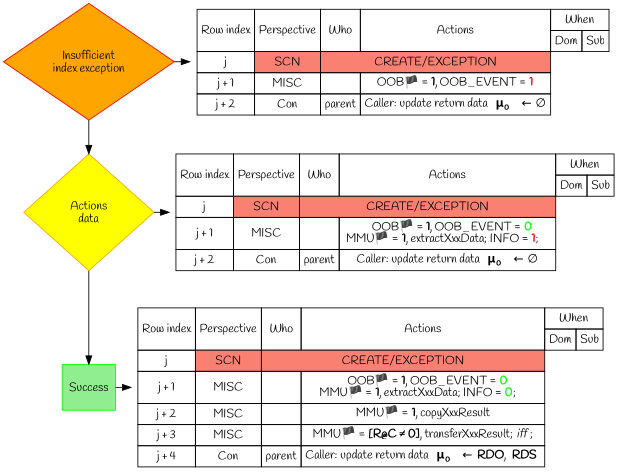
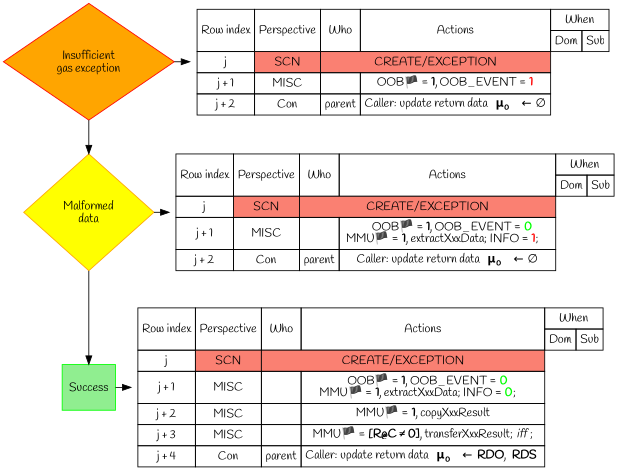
(89, 62) -> (89, 62)
(89, 212) -> (89, 212)
